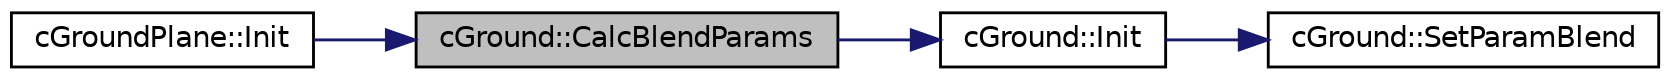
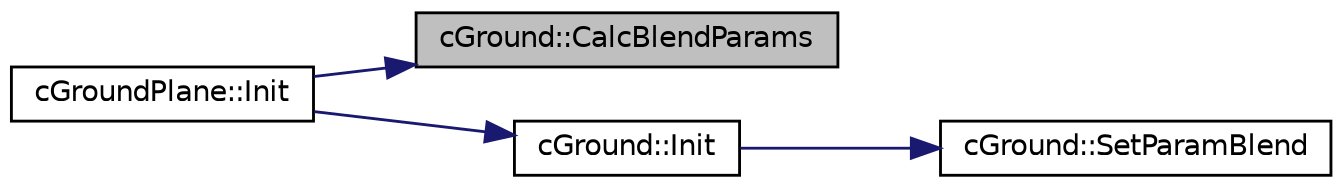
(874, 40) -> (400, 122)
